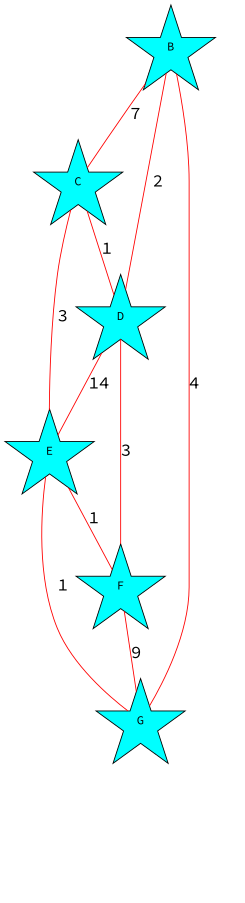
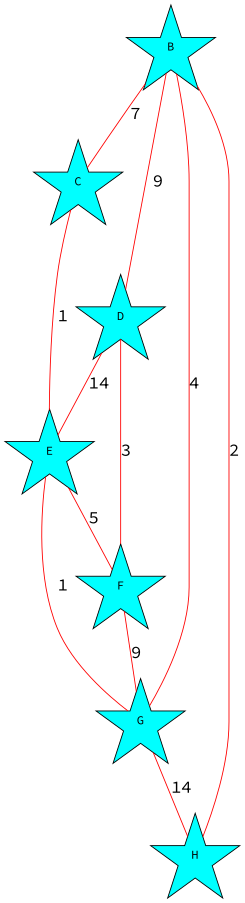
(158, 182) -> (158, 182)
(101, 253) -> none
(63, 317) -> (63, 317)
(94, 519) -> (94, 519)
none -> (195, 856)
